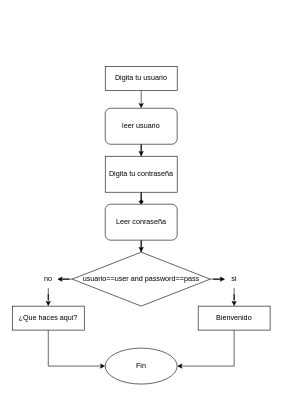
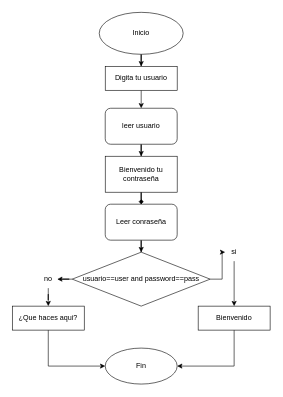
none -> (141, 33)
none -> (141, 62)
(141, 174) -> (141, 174)
(234, 279) -> (234, 252)
